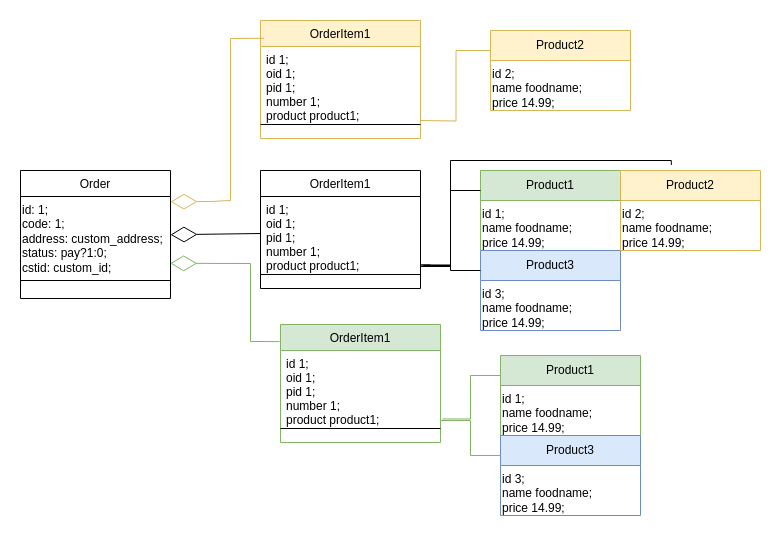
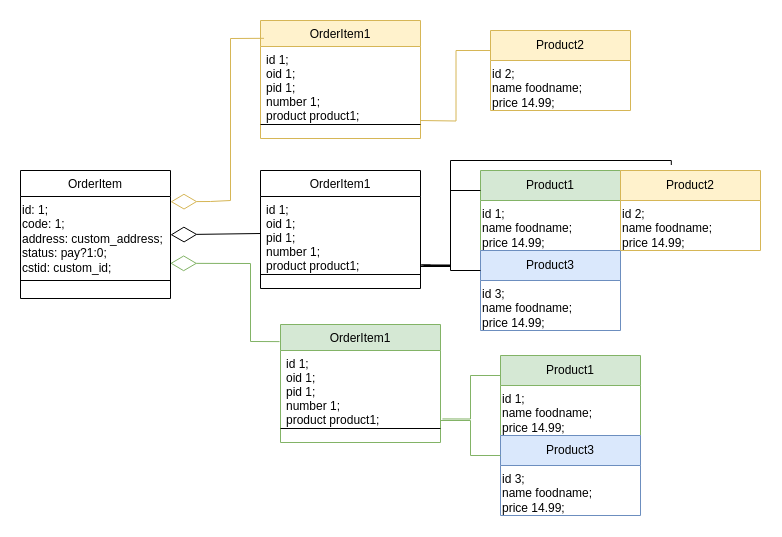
(95, 184) -> (95, 184)
